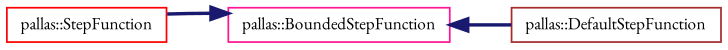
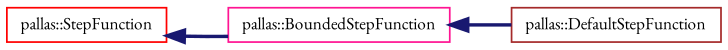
(189, 13) -> (206, 36)
